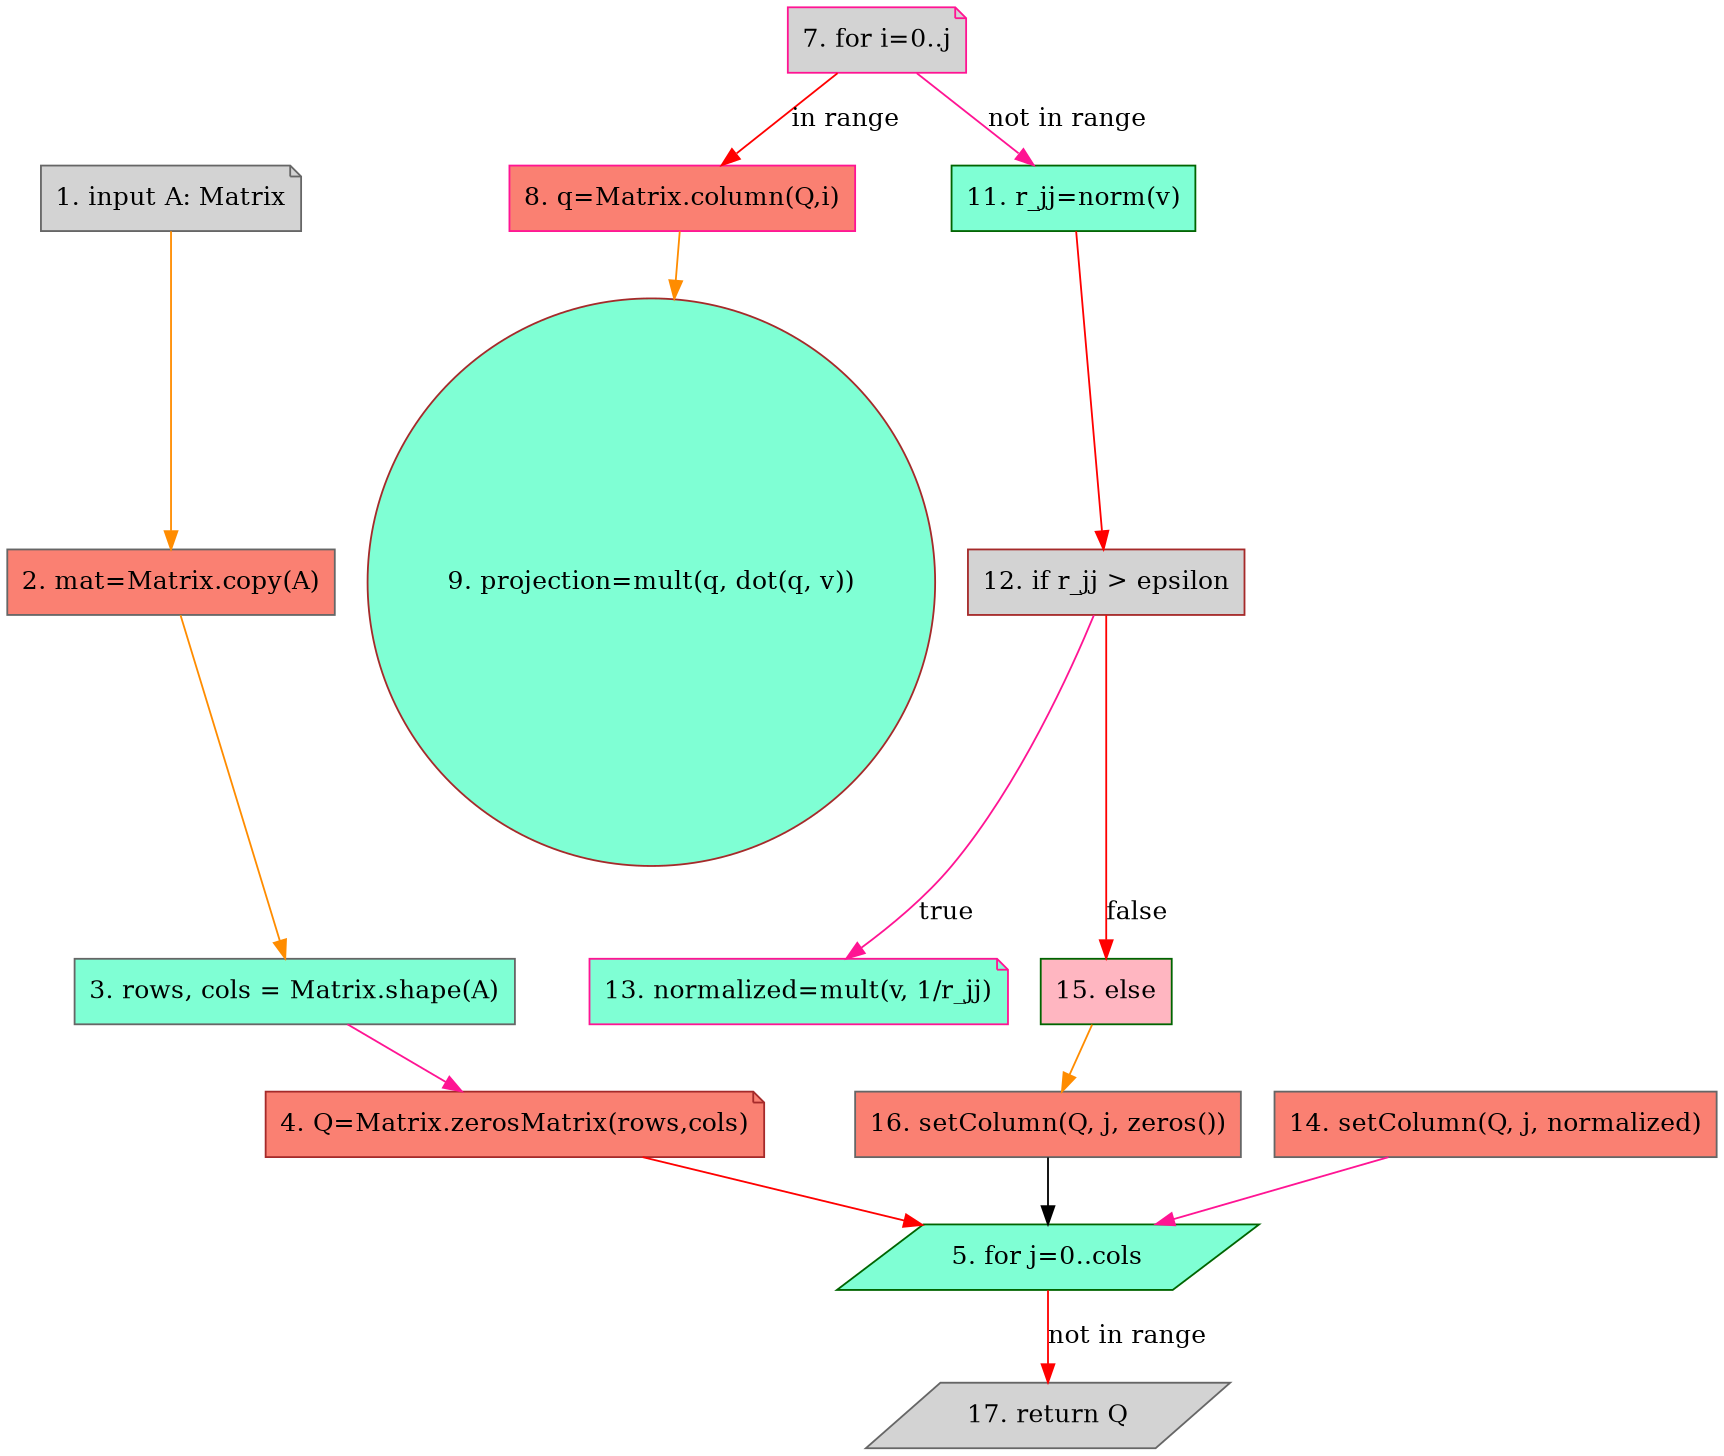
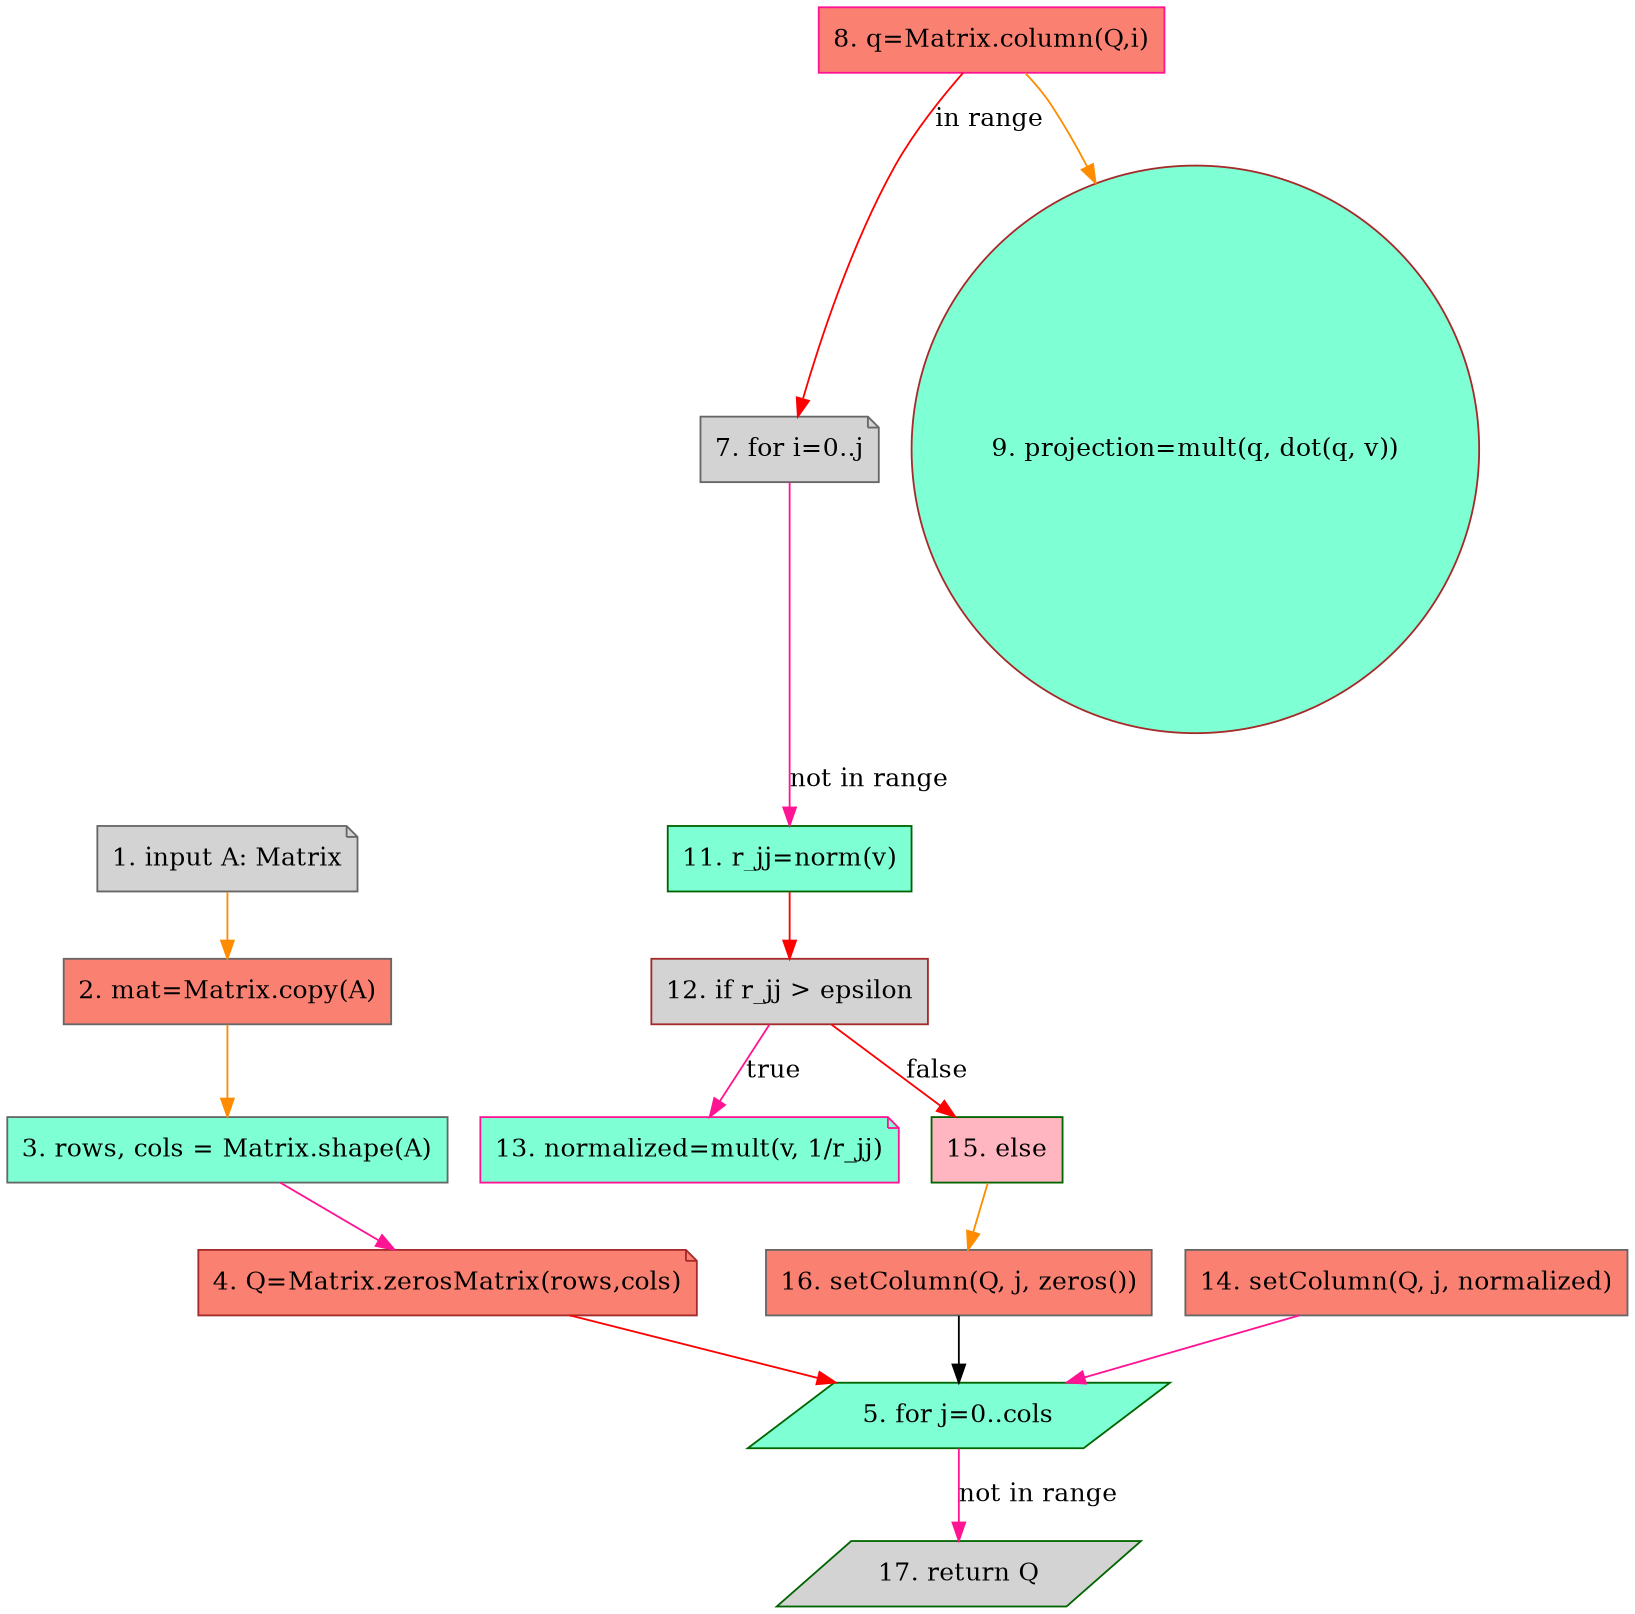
(877, 40) -> (790, 449)
(787, 113) -> (865, 227)
(1048, 1327) -> (959, 1485)
(1048, 1415) -> (959, 1574)
